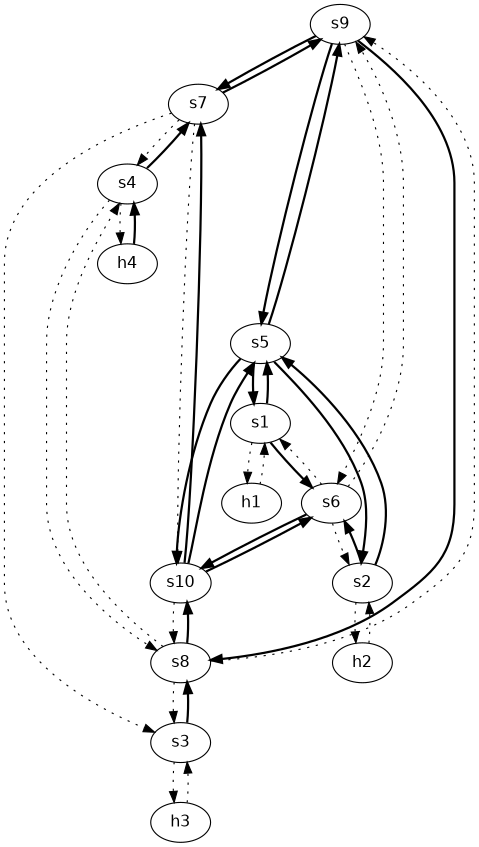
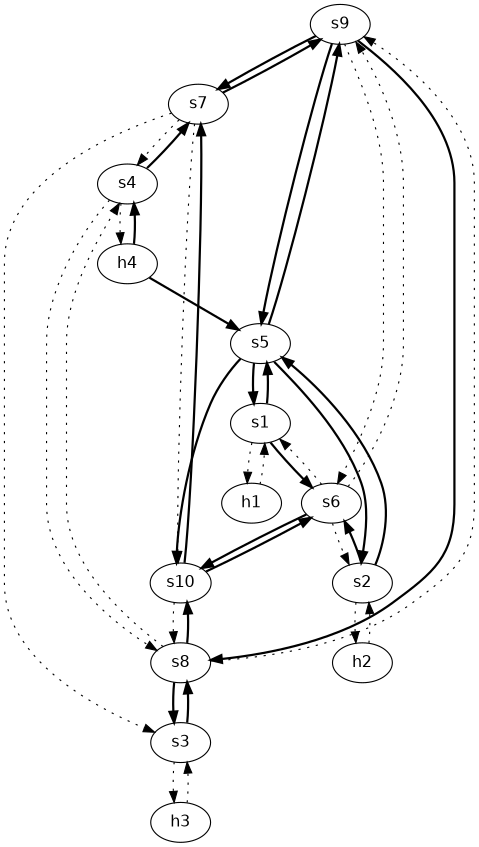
(210, 465) -> (191, 302)
(173, 697) -> (173, 697)
